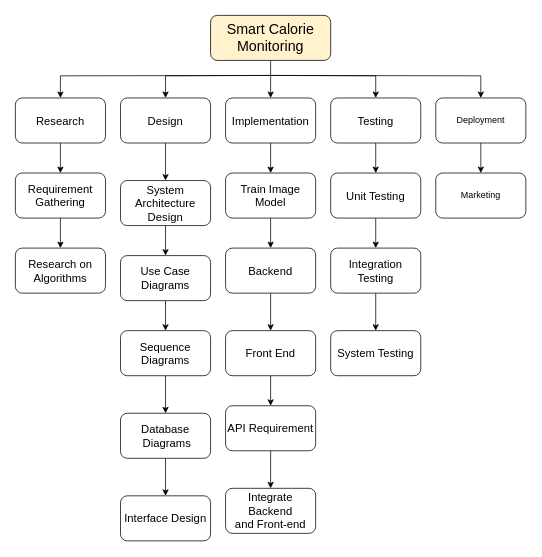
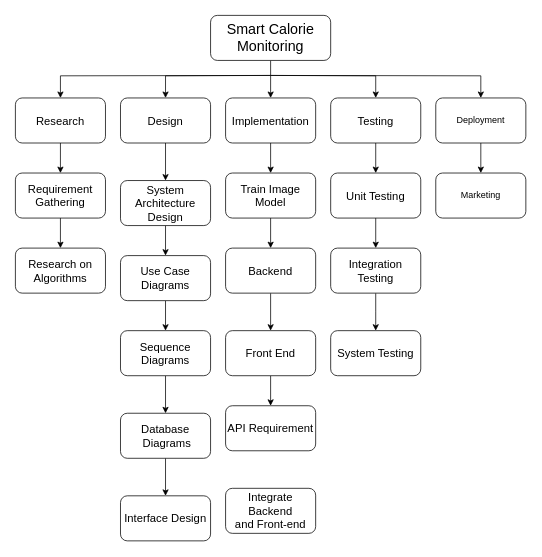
(270, 38) -> (270, 38)
(270, 467) -> none
